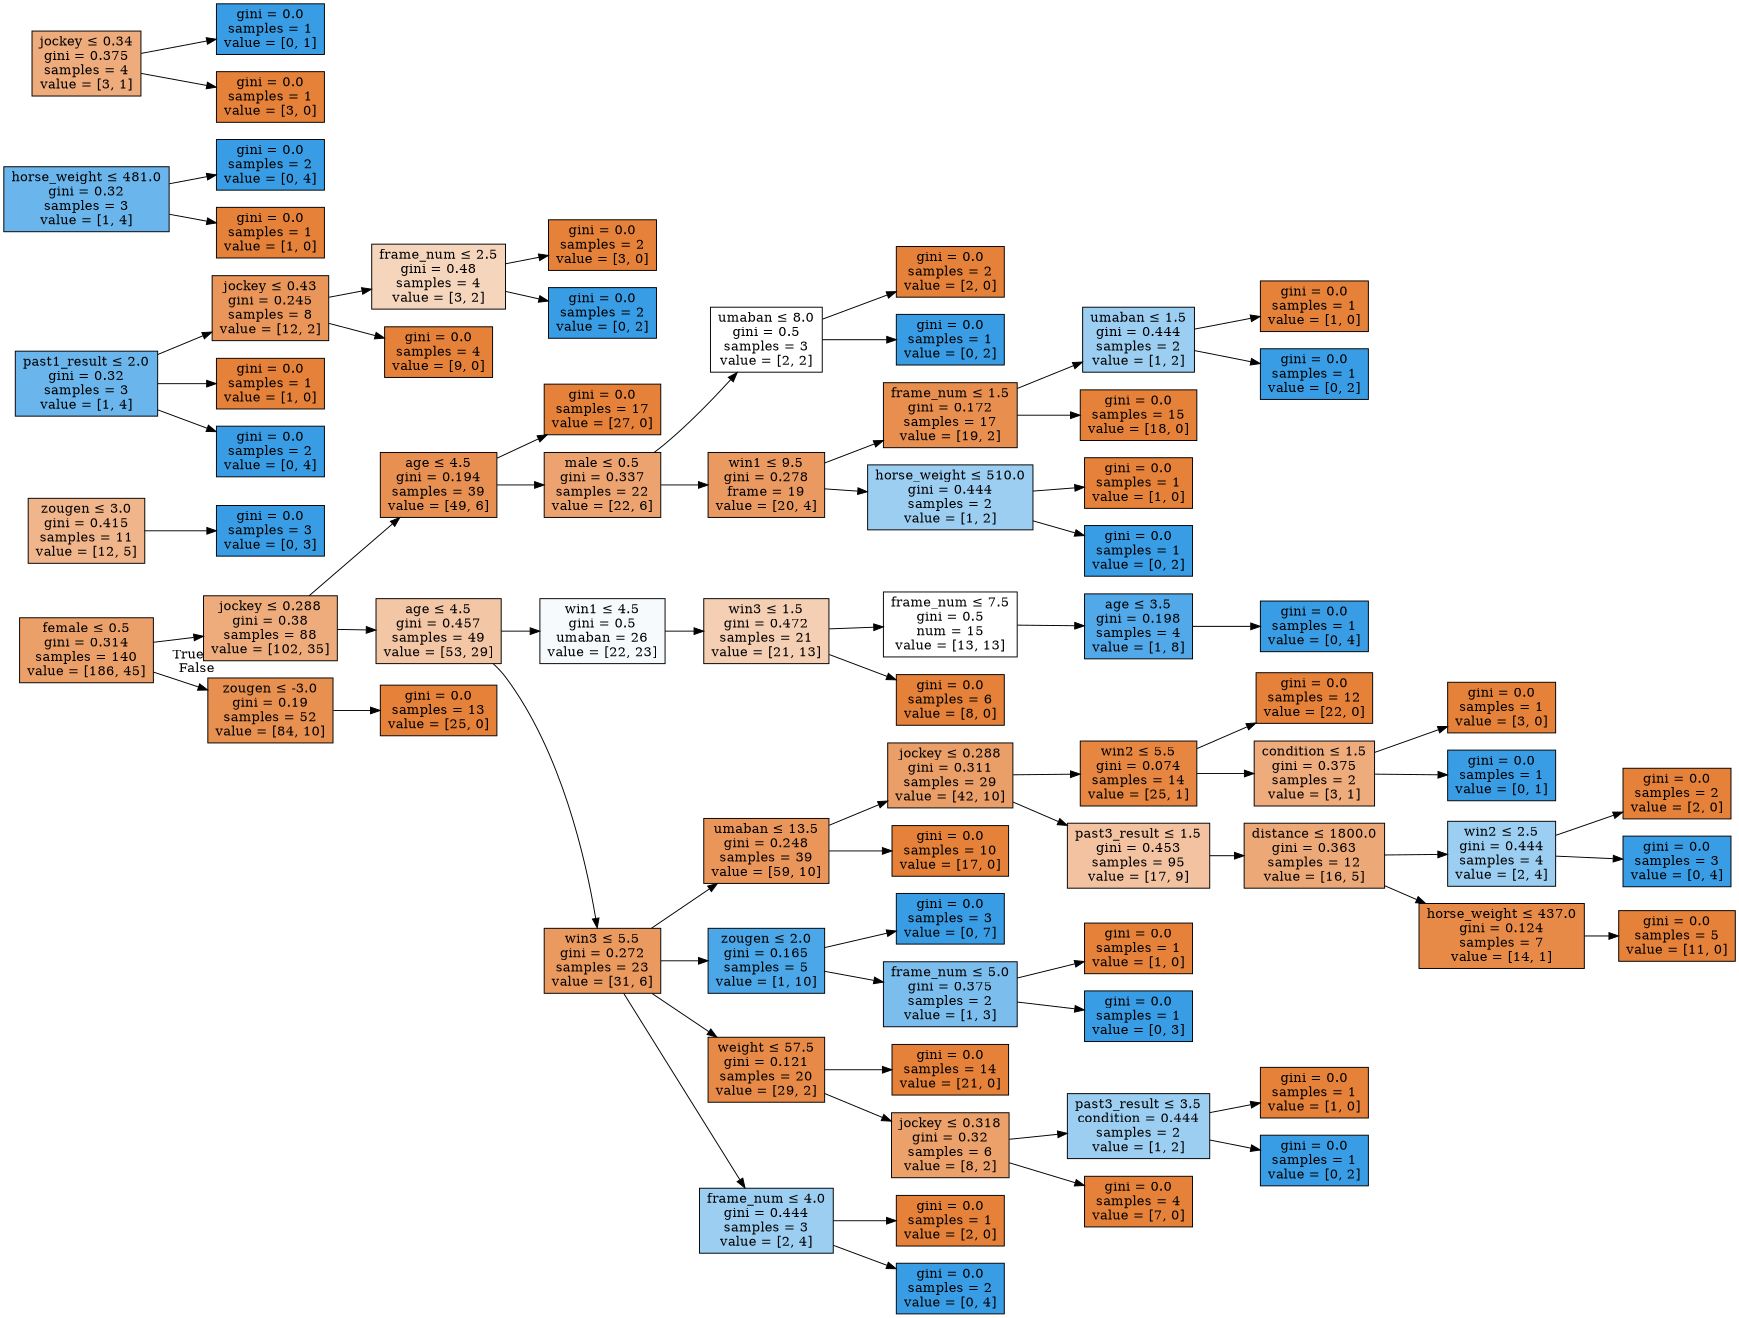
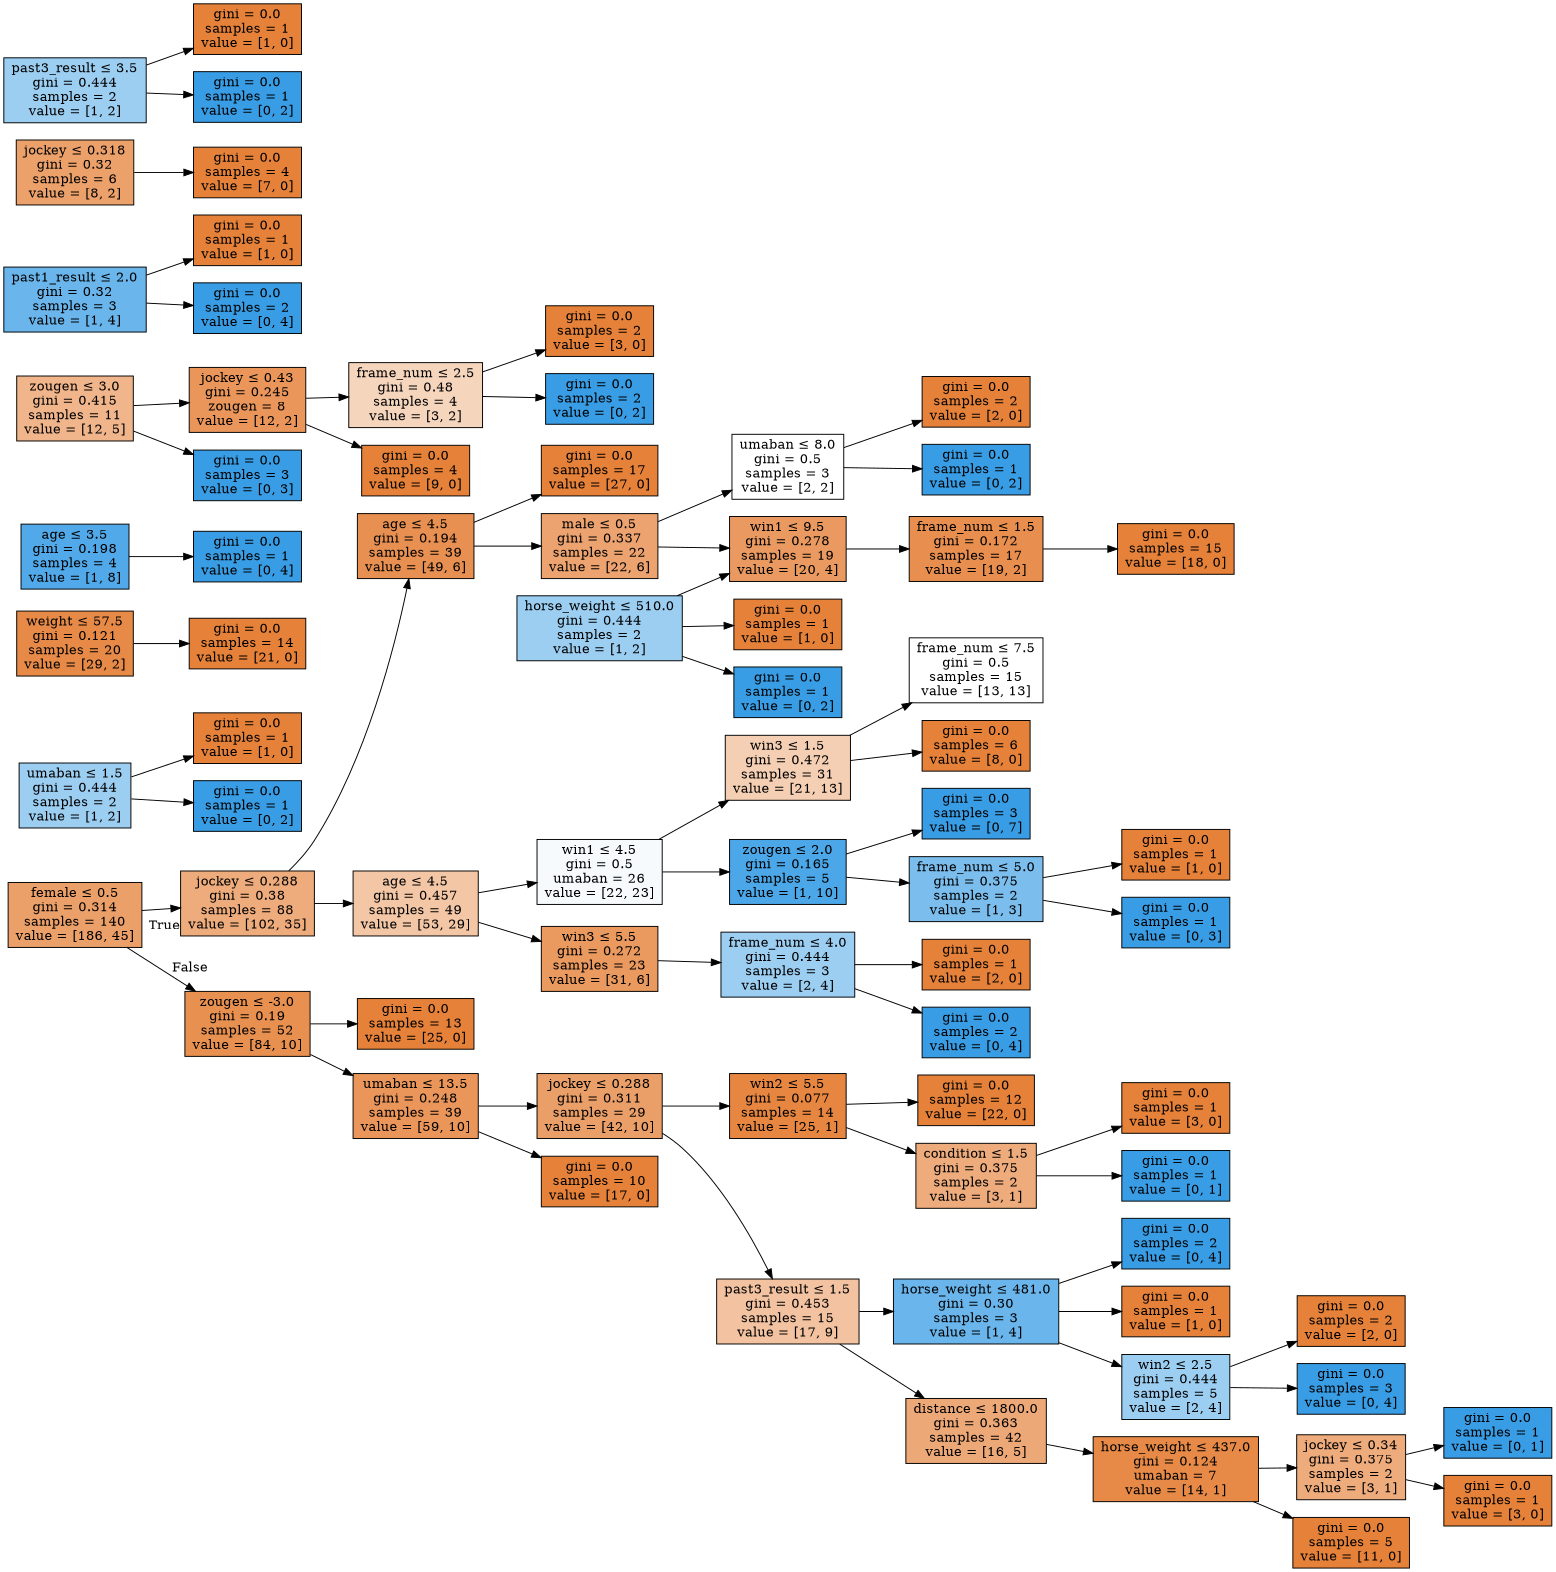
(86, 70) -> (1351, 1474)
(86, 192) -> (976, 1304)
(270, 315) -> (247, 407)
(180, 345) -> (157, 404)
(1045, 377) -> none
(841, 490) -> (699, 586)
(766, 492) -> (788, 556)
(1046, 625) -> none
(950, 631) -> (976, 677)
(766, 638) -> (788, 774)
(1139, 766) -> (788, 1098)
(1411, 855) -> (1086, 1353)
(1502, 860) -> (1176, 1394)
(1139, 862) -> (788, 1318)
(1314, 862) -> (976, 1438)
(681, 908) -> (327, 1063)
(1502, 943) -> (1176, 1476)
(680, 961) -> (691, 872)
(680, 1013) -> none
(854, 1106) -> none
(1139, 1118) -> (75, 83)
(1033, 1137) -> none
none -> (871, 1312)
none -> (1273, 1468)
